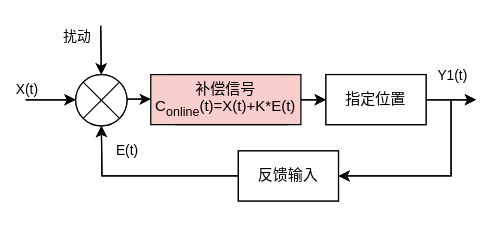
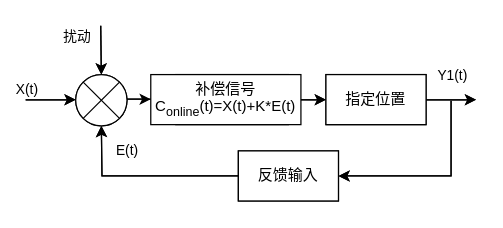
(226, 99) -> (226, 99)
